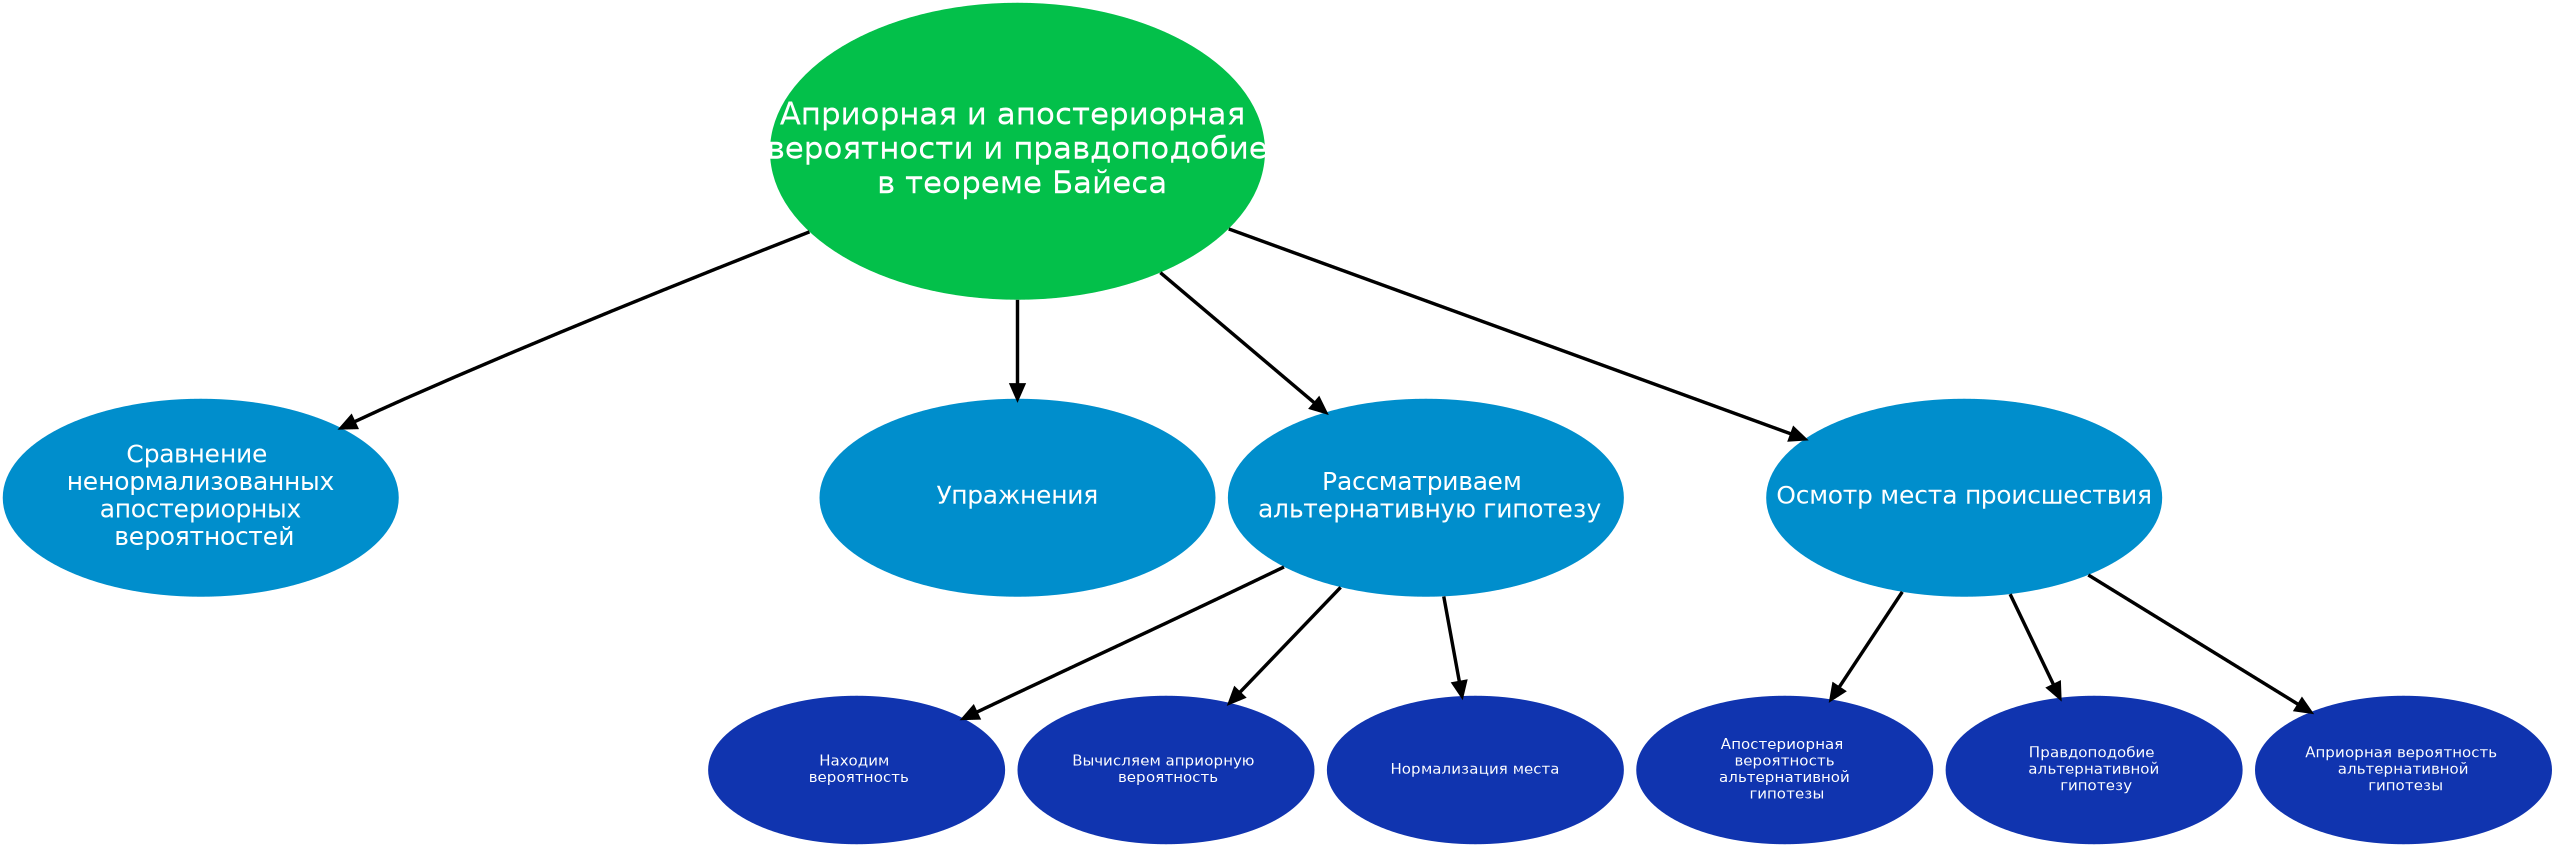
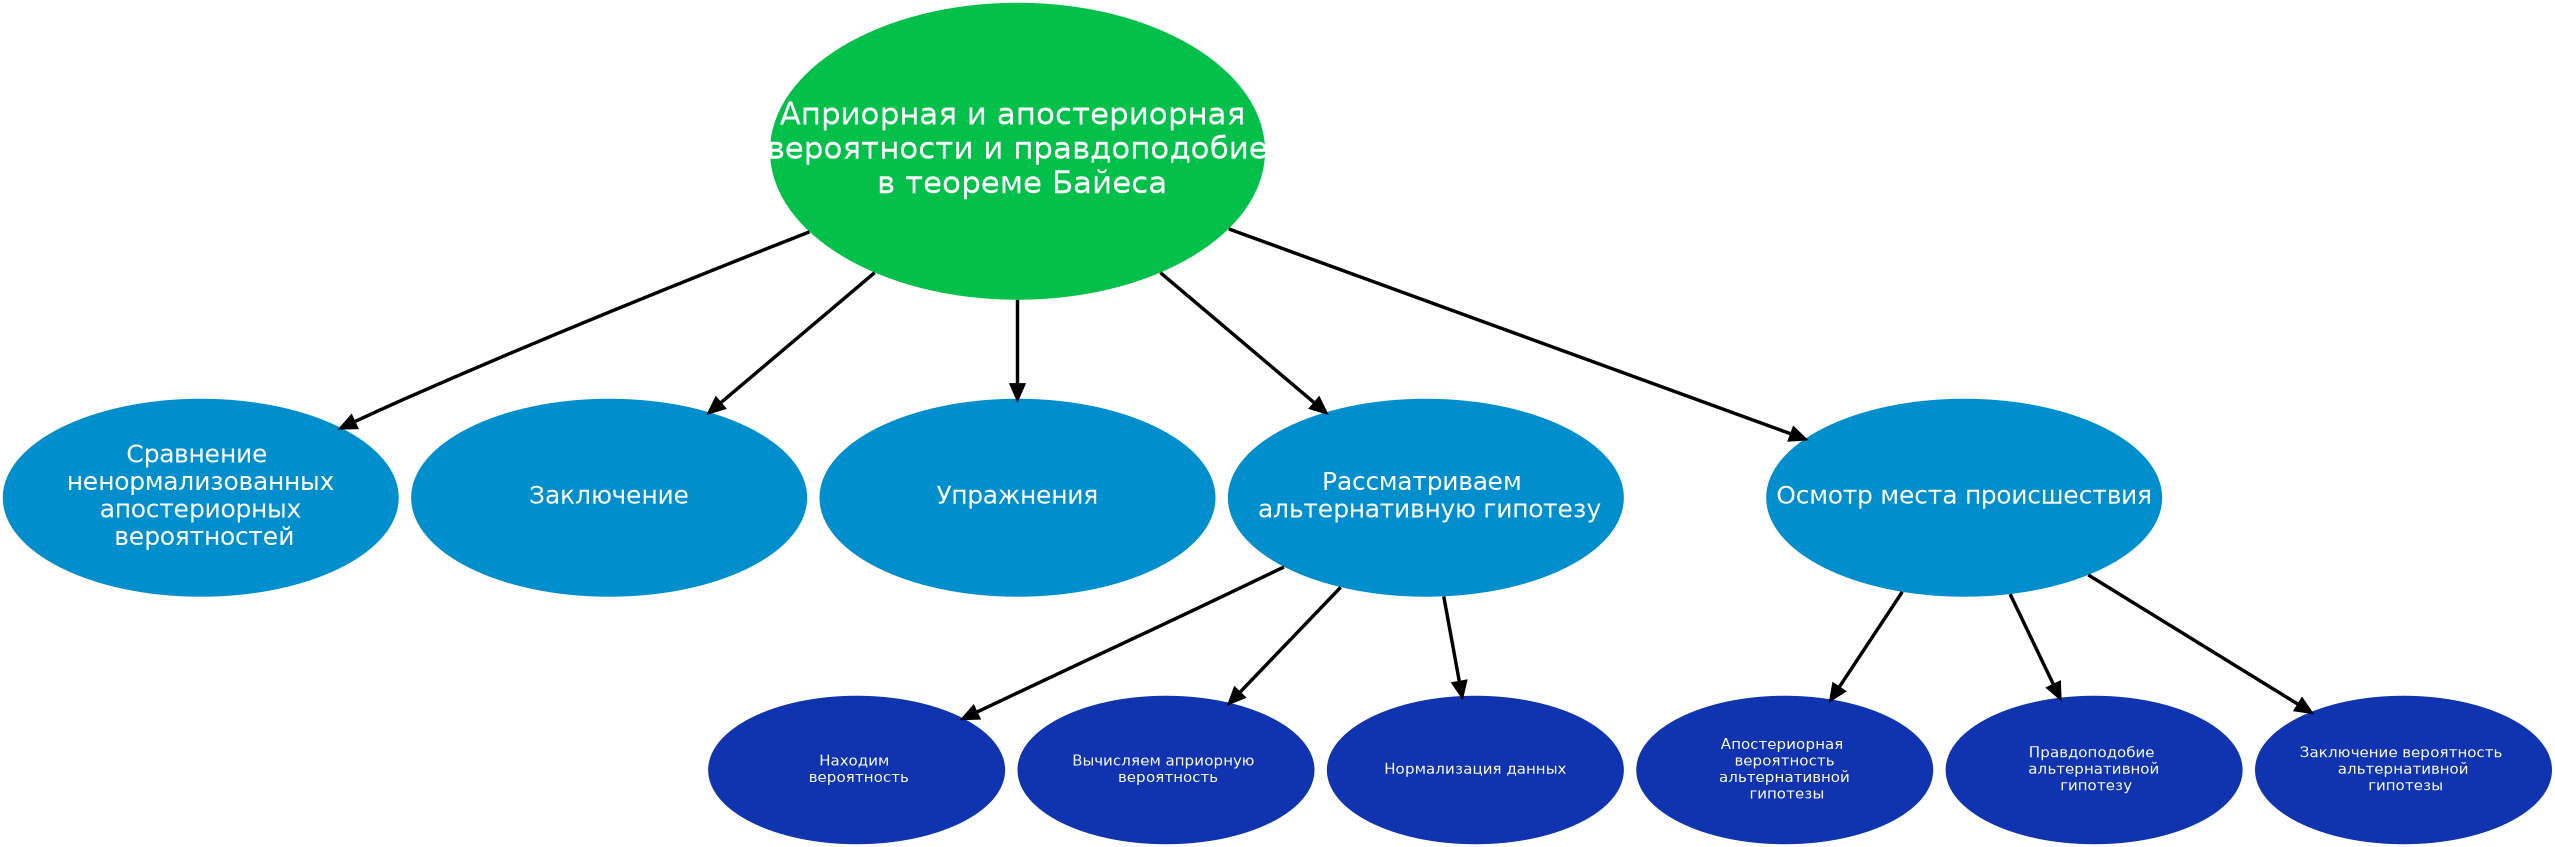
none -> (609, 498)
(1475, 770) -> (1475, 770)
(2404, 770) -> (2404, 770)
